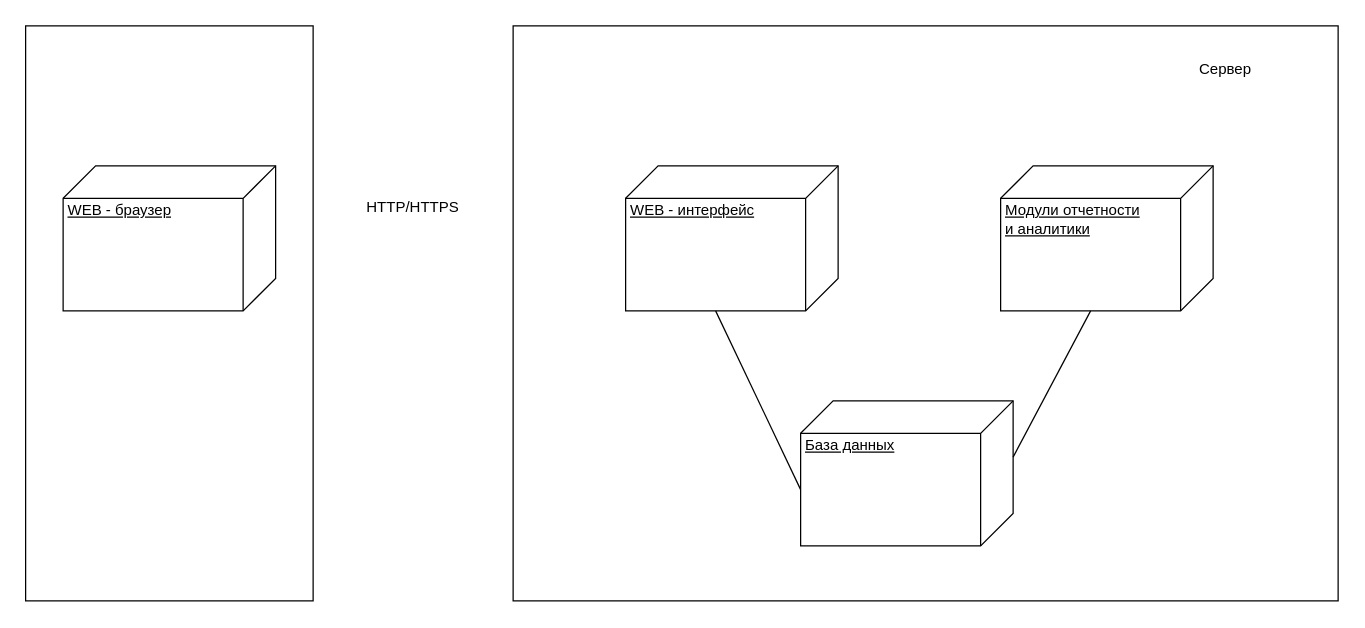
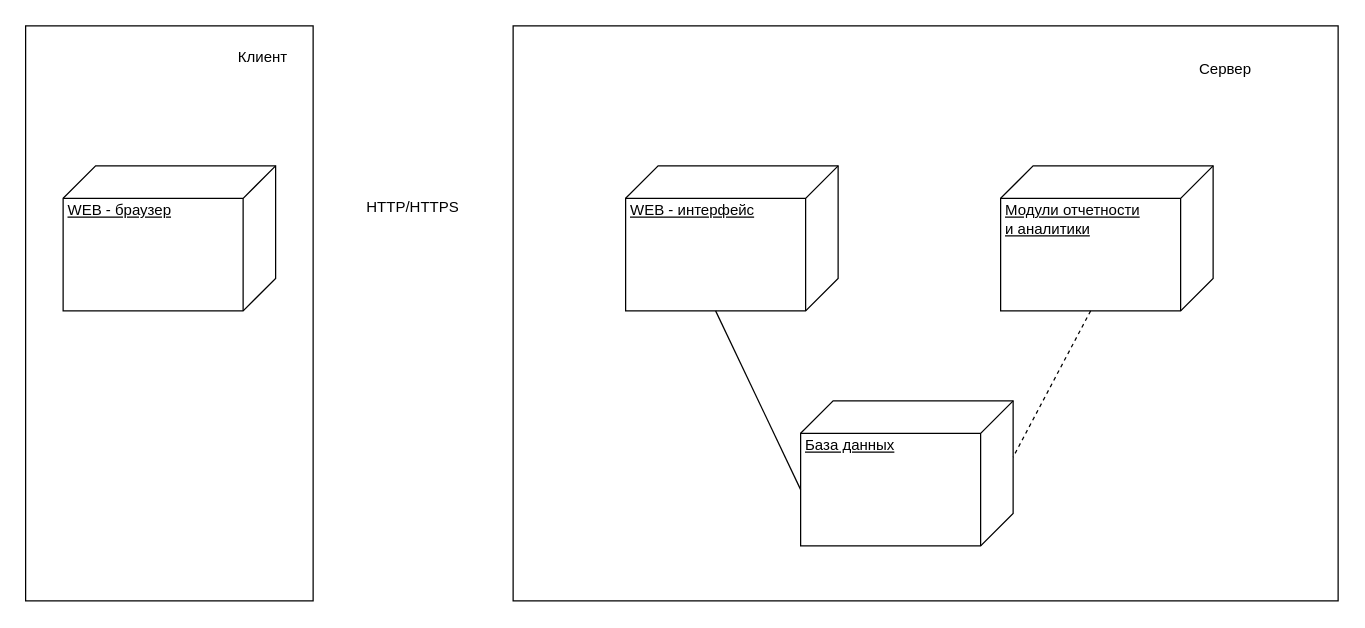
none -> (263, 57)
(1052, 384) -> (1052, 384)
